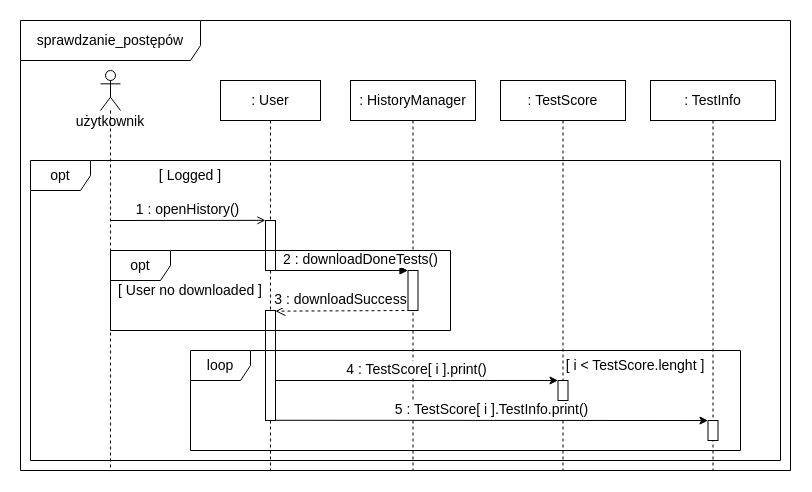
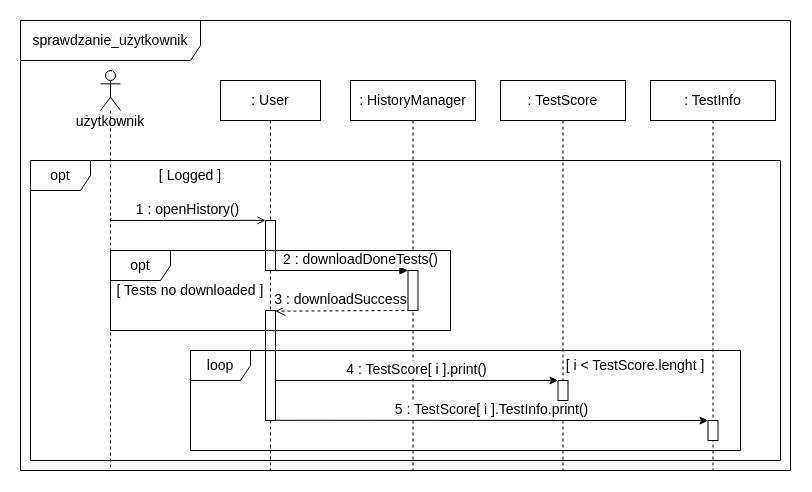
(111, 41) -> (111, 41)
(191, 291) -> (191, 291)
